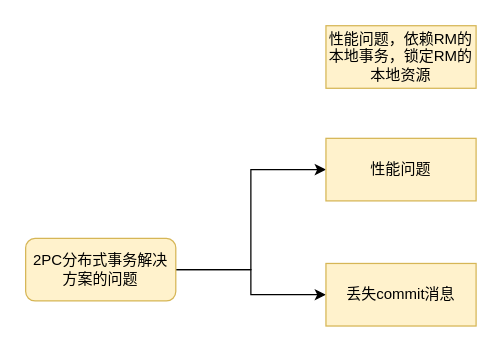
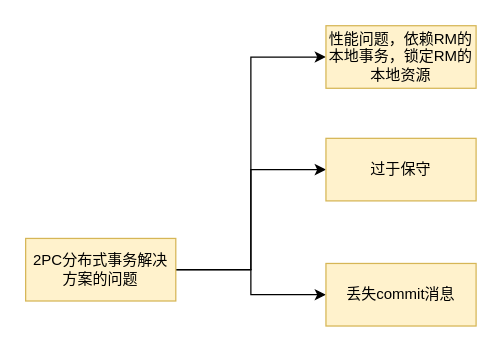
none -> (251, 79)
(401, 169) -> (401, 169)
(101, 269) -> (101, 269)
